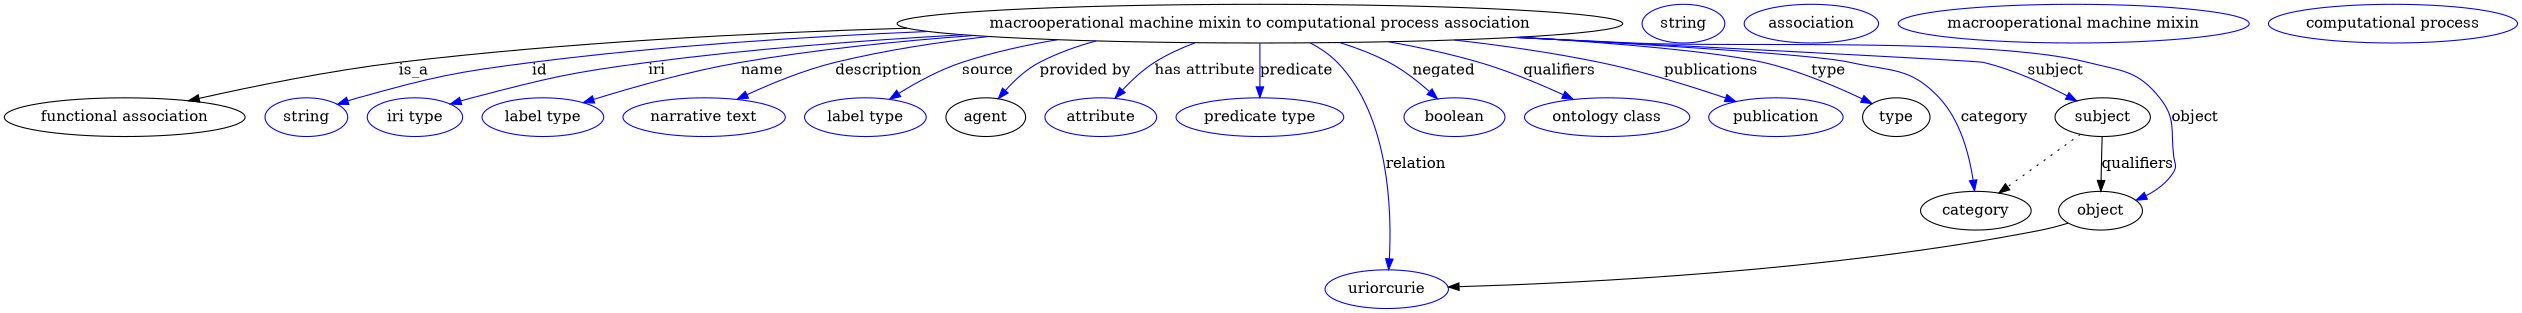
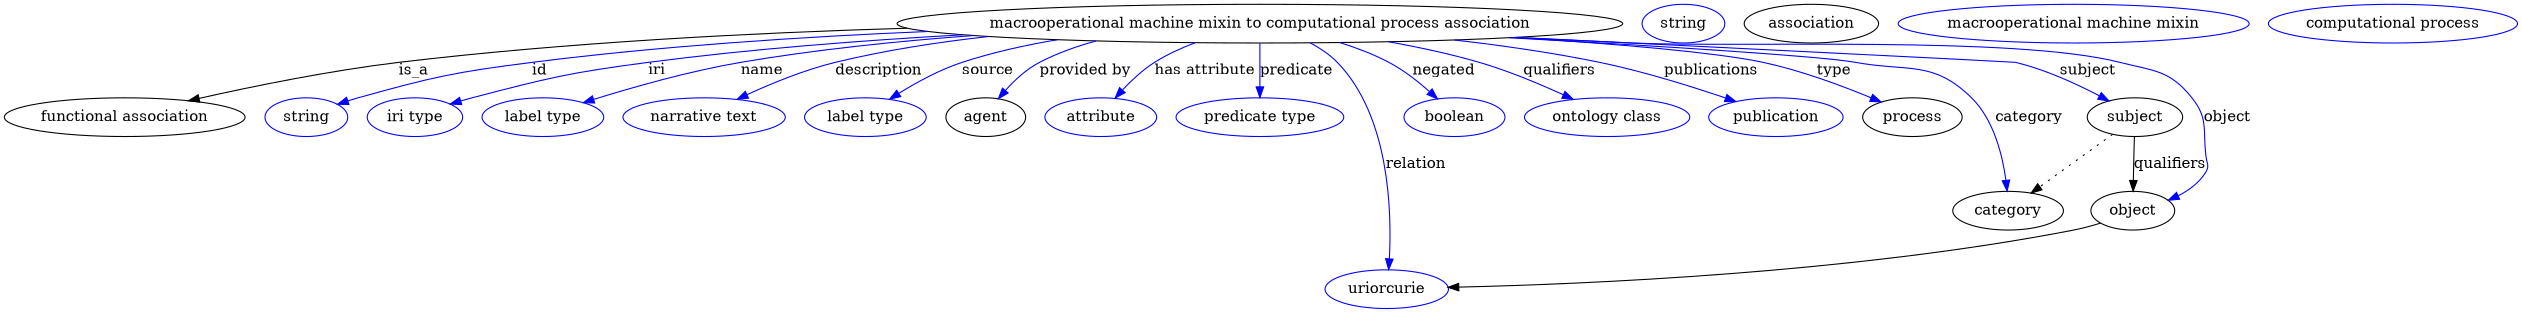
(1811, 24) -> (1811, 24)
(1896, 117) -> (1912, 117)
